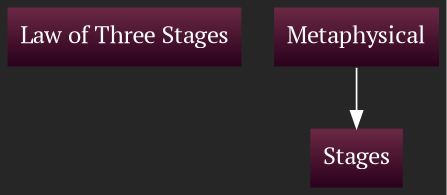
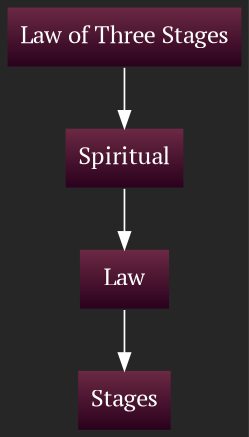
(357, 37) -> (124, 279)
none -> (124, 158)
